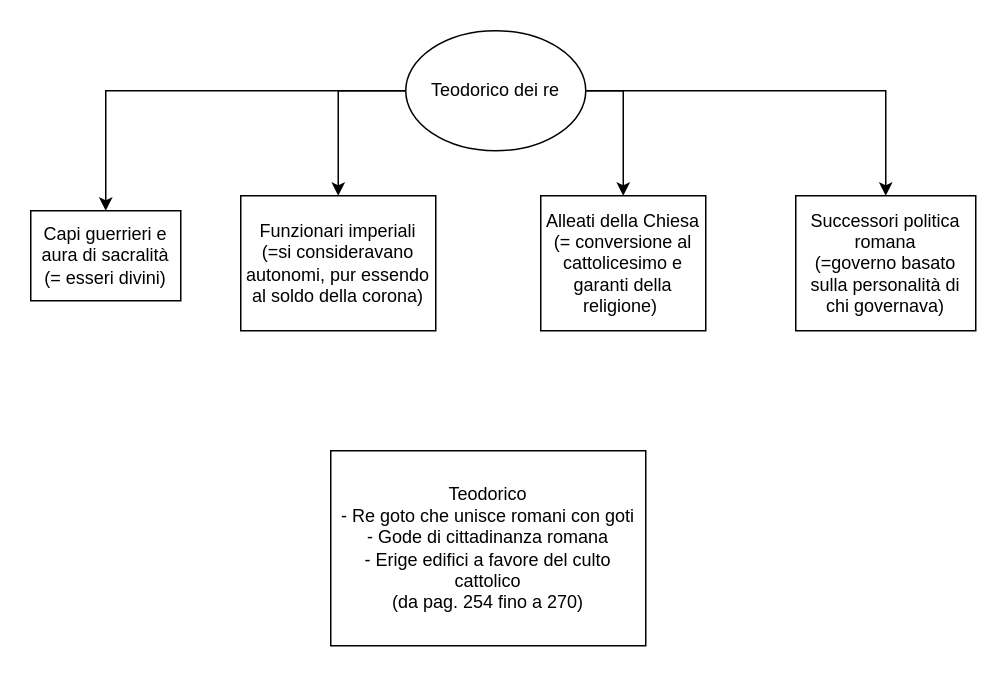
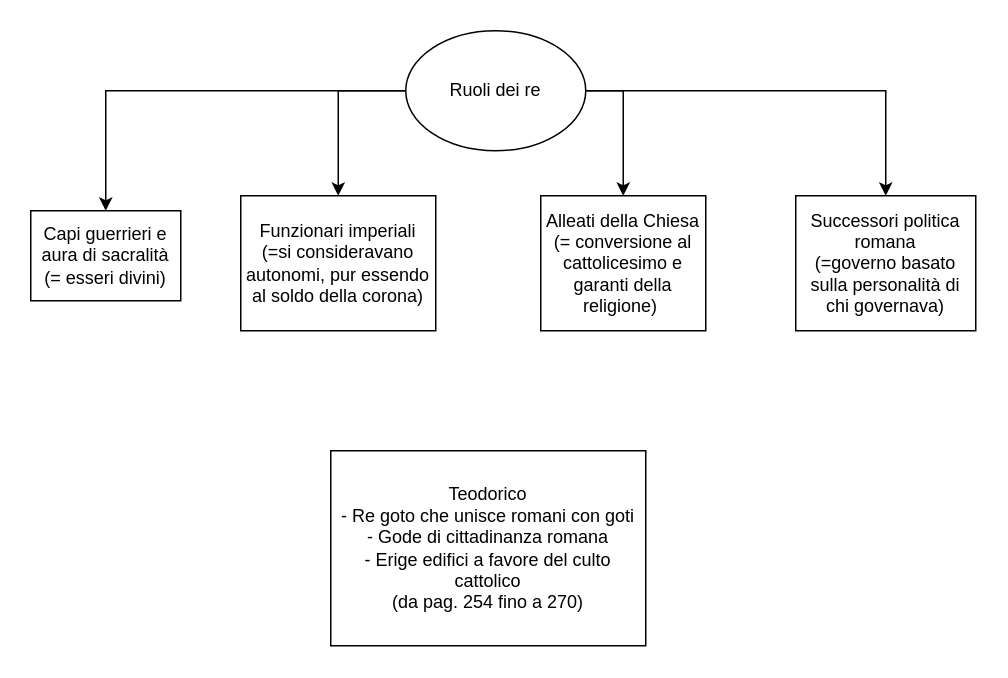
(496, 91) -> (496, 91)
